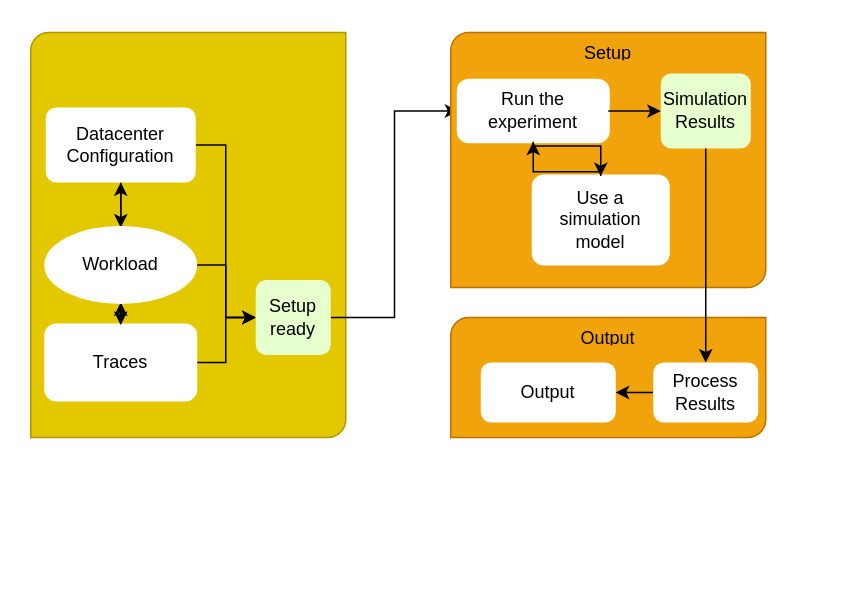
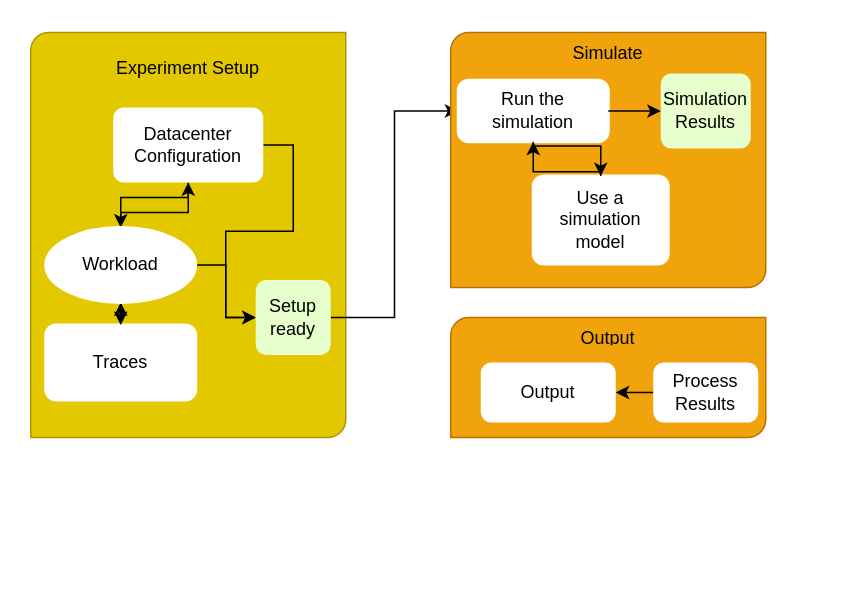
(608, 54) -> (608, 54)
none -> (188, 67)
(533, 110) -> (533, 110)
(121, 145) -> (188, 145)
(706, 250) -> none
(226, 356) -> none
